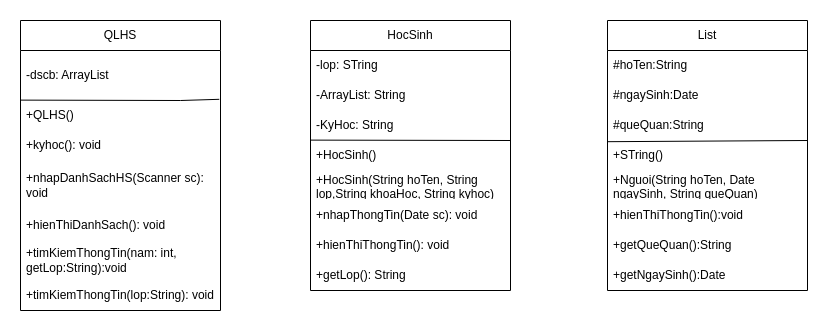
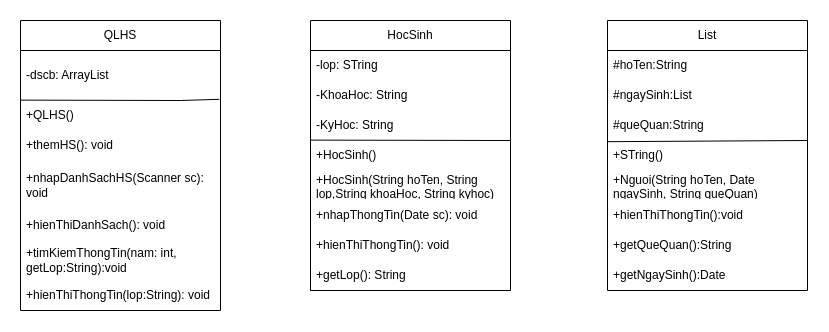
(371, 96) -> (366, 96)
(657, 96) -> (656, 96)
(69, 146) -> (72, 146)
(122, 296) -> (122, 296)
